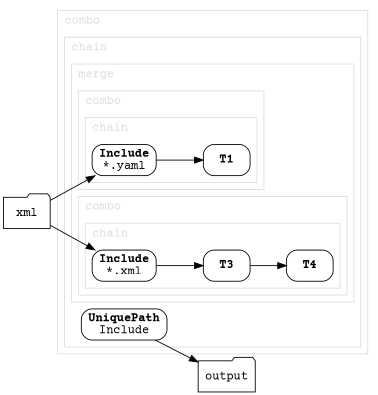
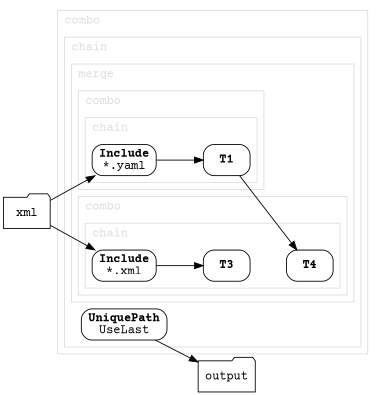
(264, 266) -> (266, 209)
(124, 330) -> (124, 330)
